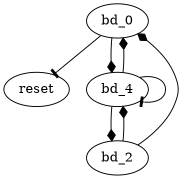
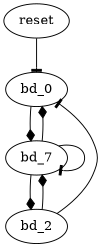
(79, 54) -> (37, 53)
(117, 89) -> (37, 158)
(178, 95) -> (97, 160)
